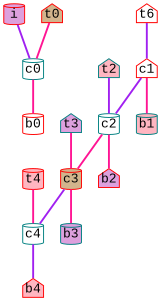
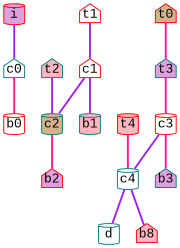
(147, 14) -> (90, 14)
(43, 41) -> (166, 41)
(33, 69) -> (14, 69)
(147, 96) -> (90, 96)
(109, 124) -> (52, 124)
(90, 152) -> none
(71, 179) -> (166, 124)
(71, 234) -> (166, 179)
none -> (109, 234)
(33, 289) -> (147, 234)
